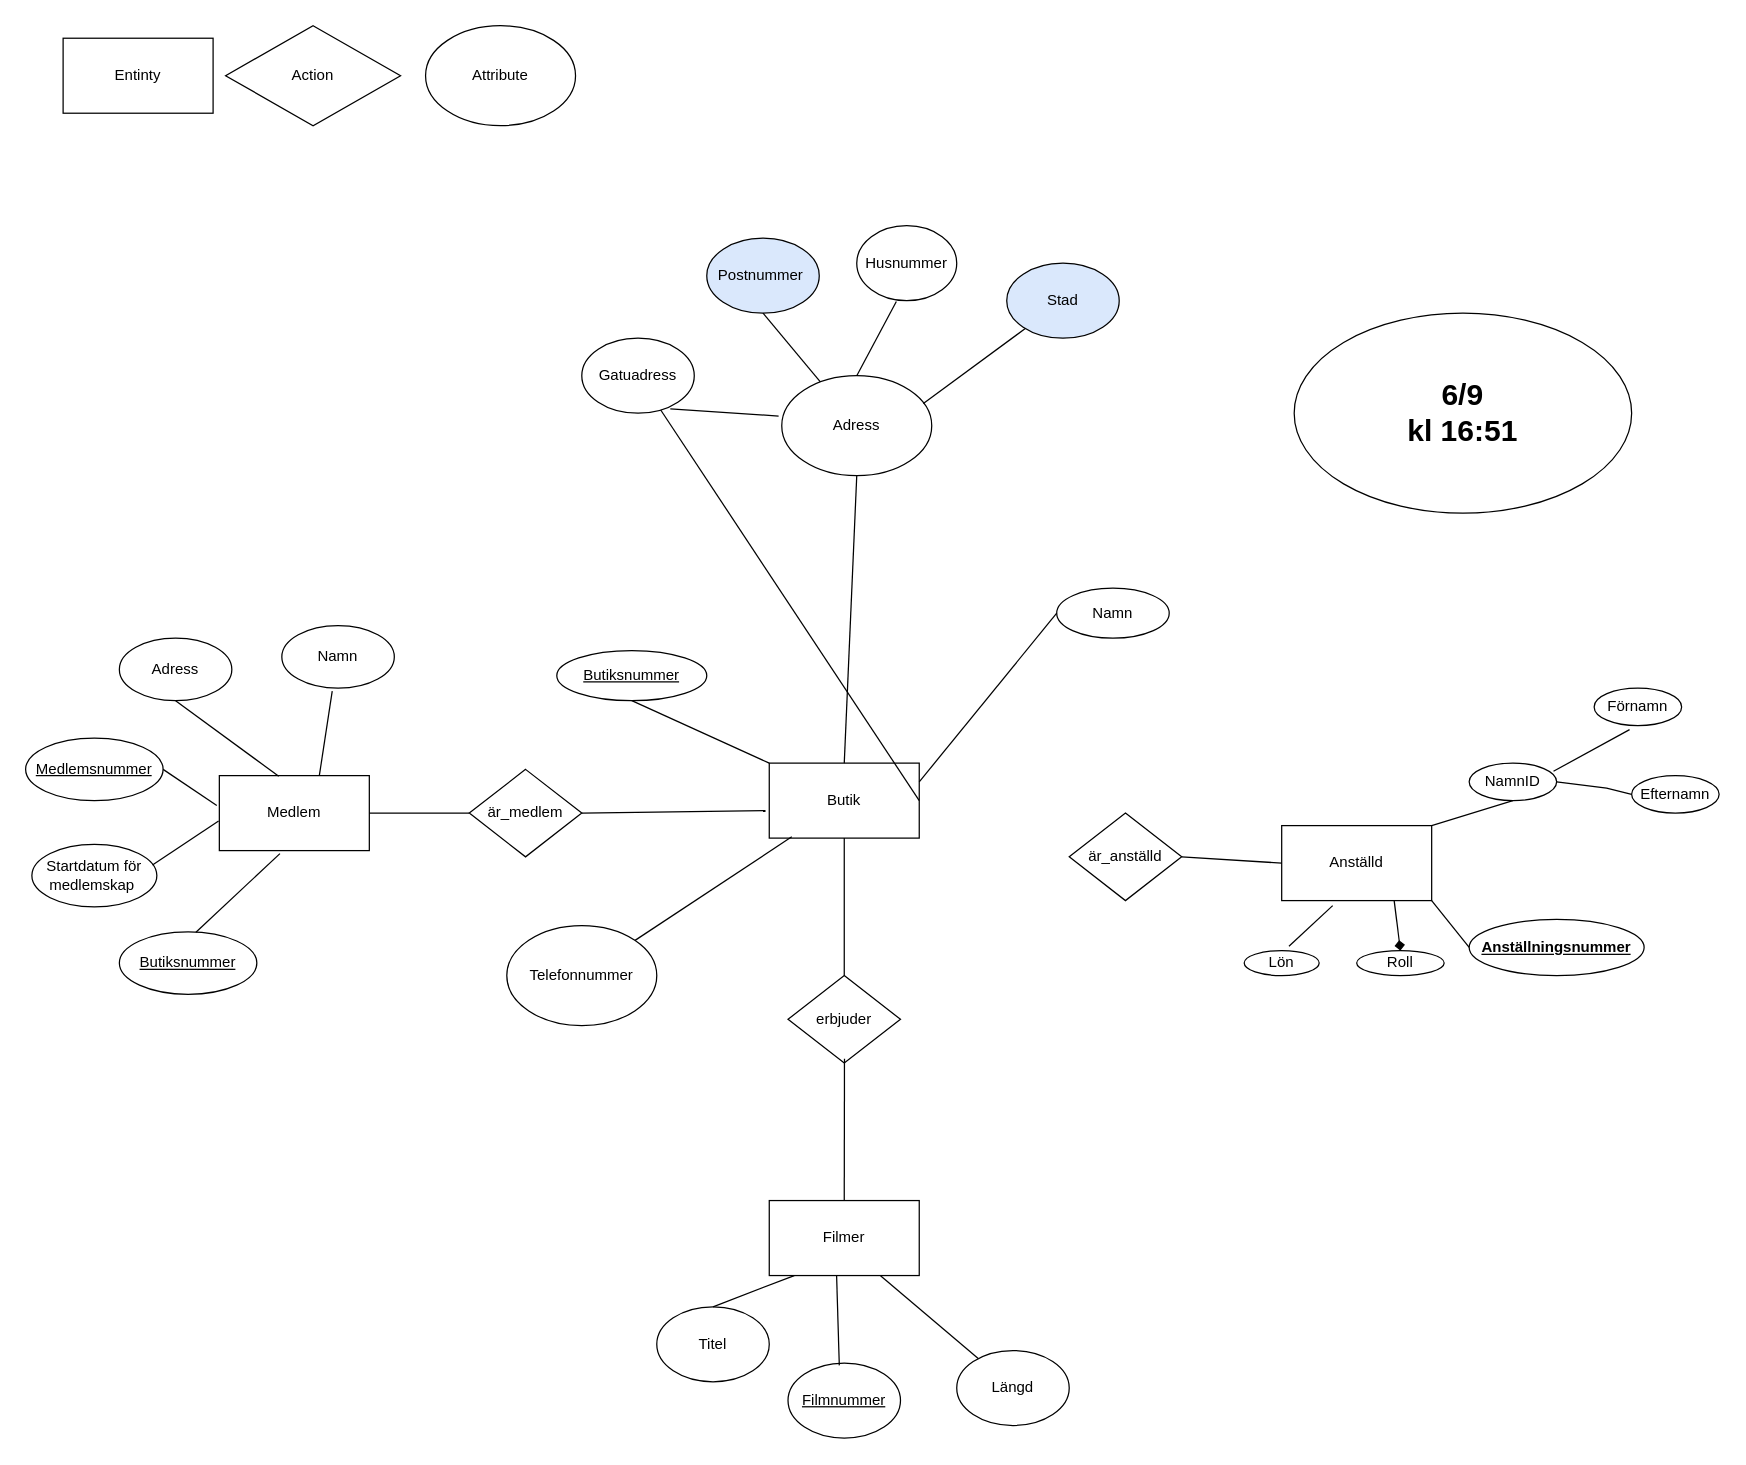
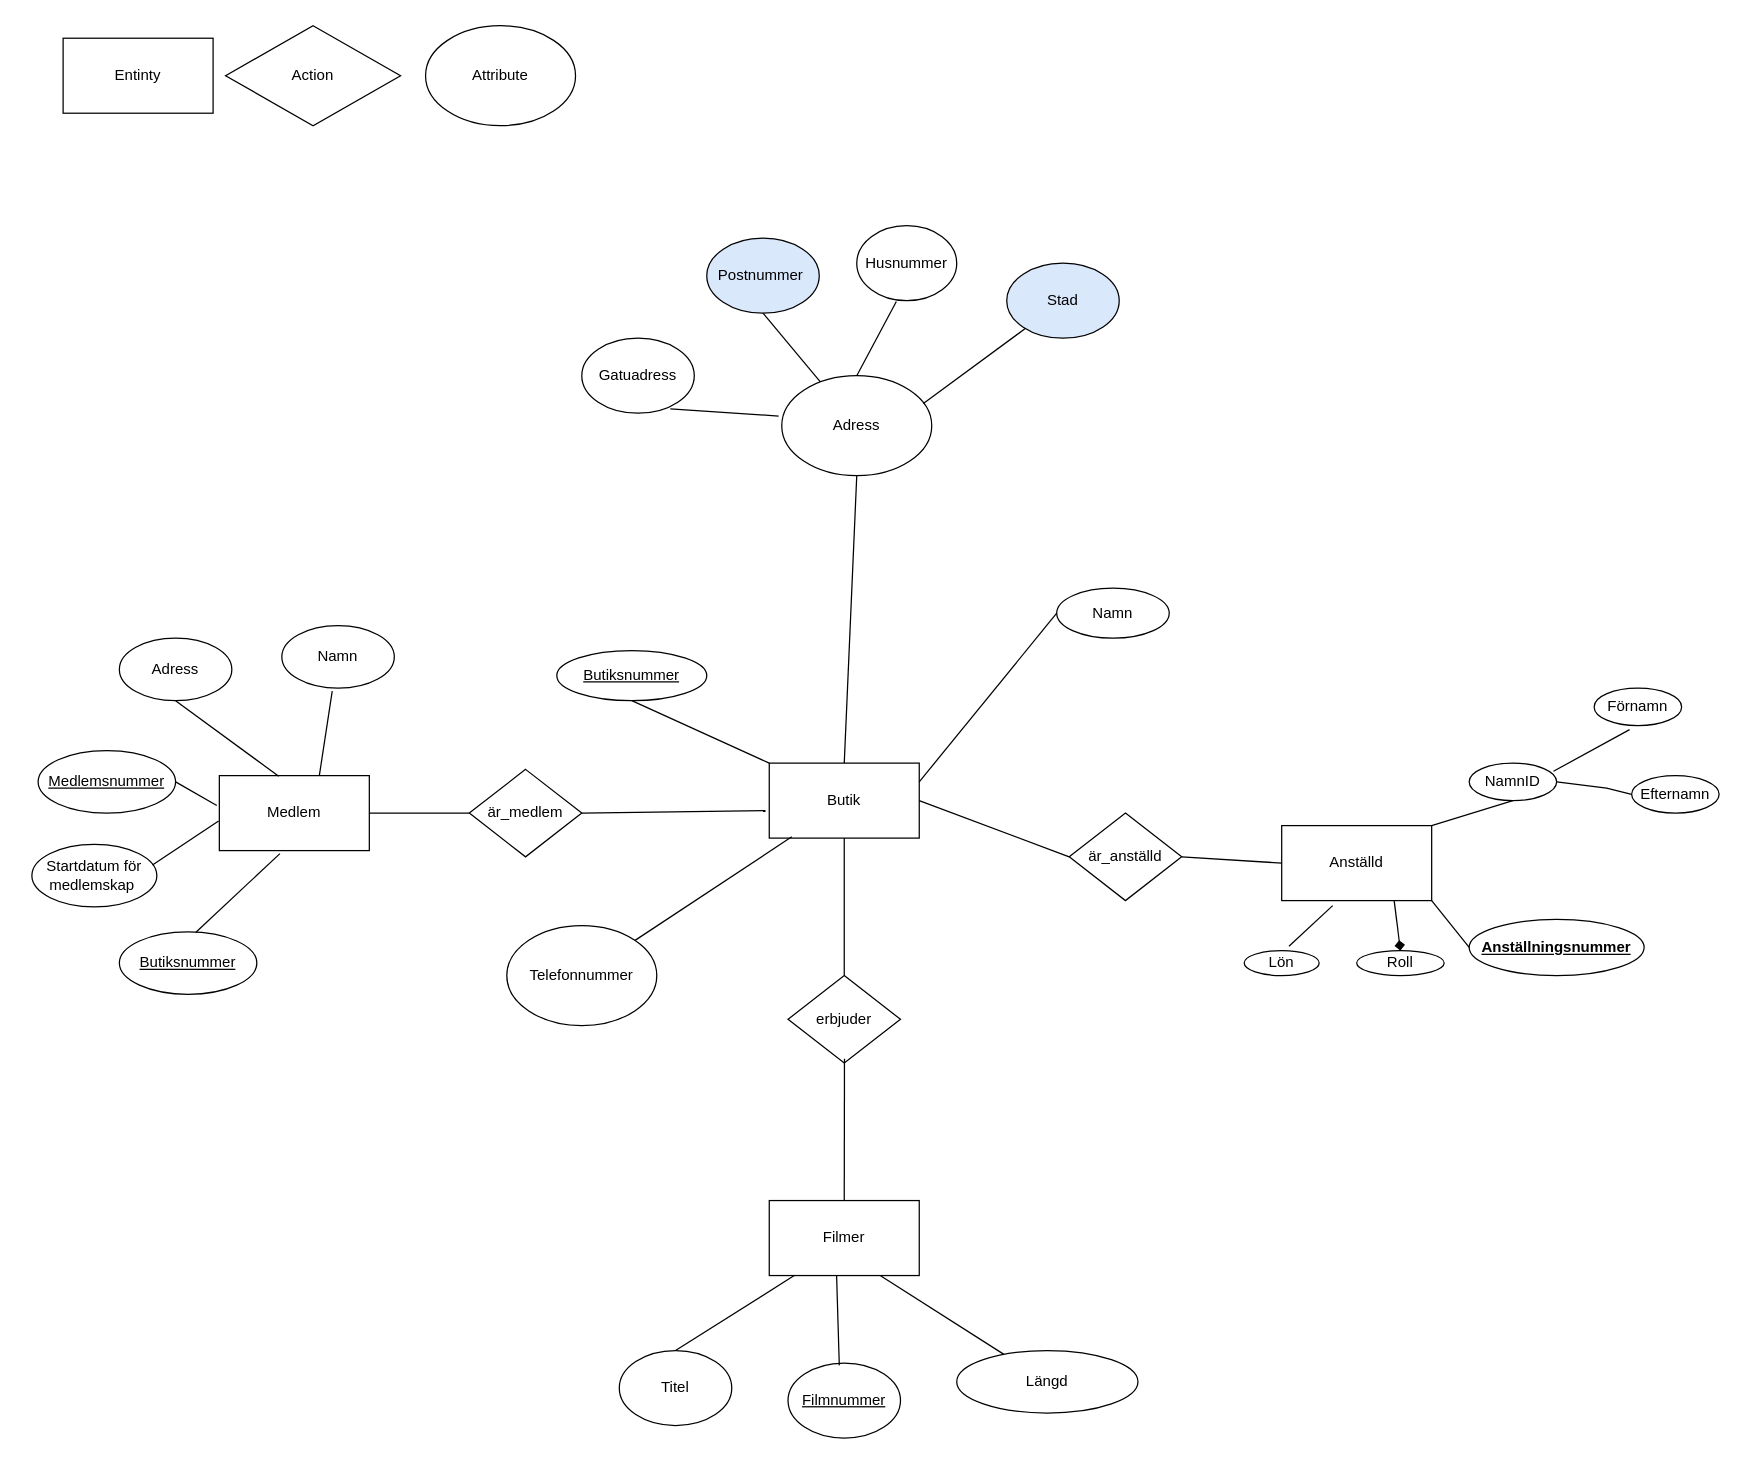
(1463, 413) -> none
(753, 549) -> (994, 829)
(94, 769) -> (107, 782)
(713, 1344) -> (676, 1388)
(1013, 1388) -> (1048, 1382)
